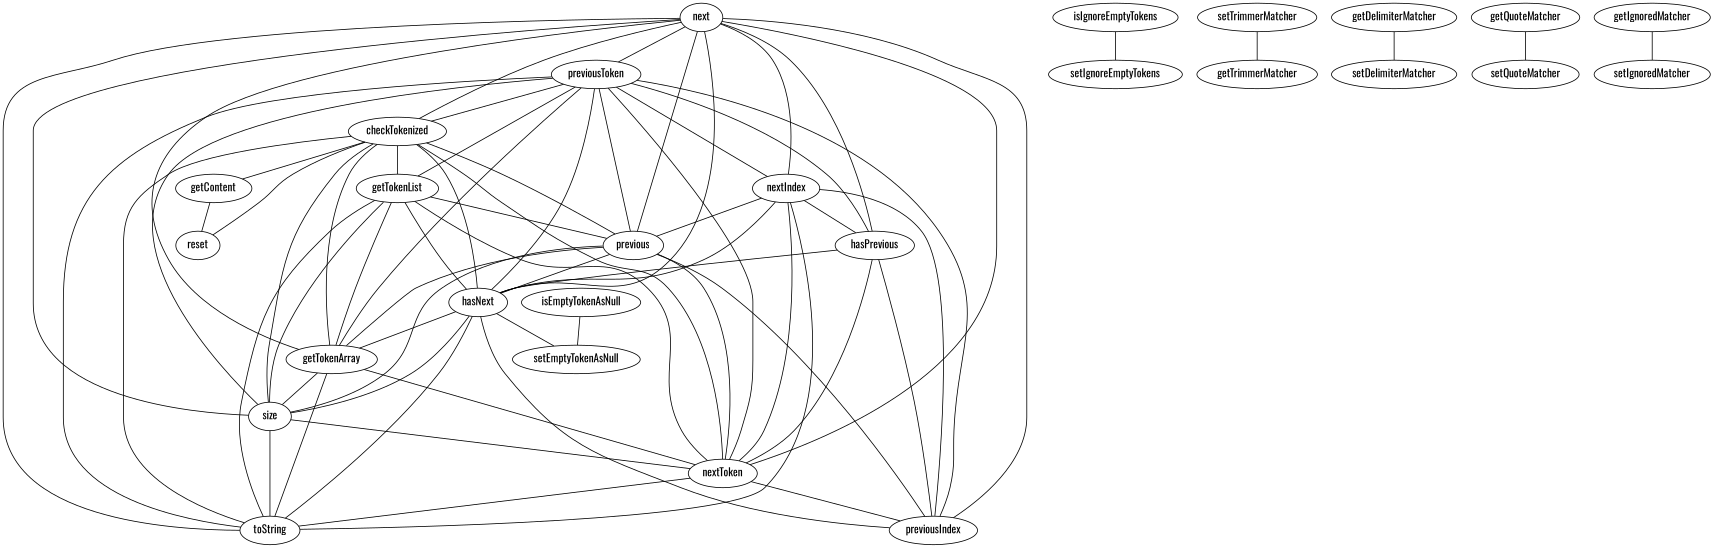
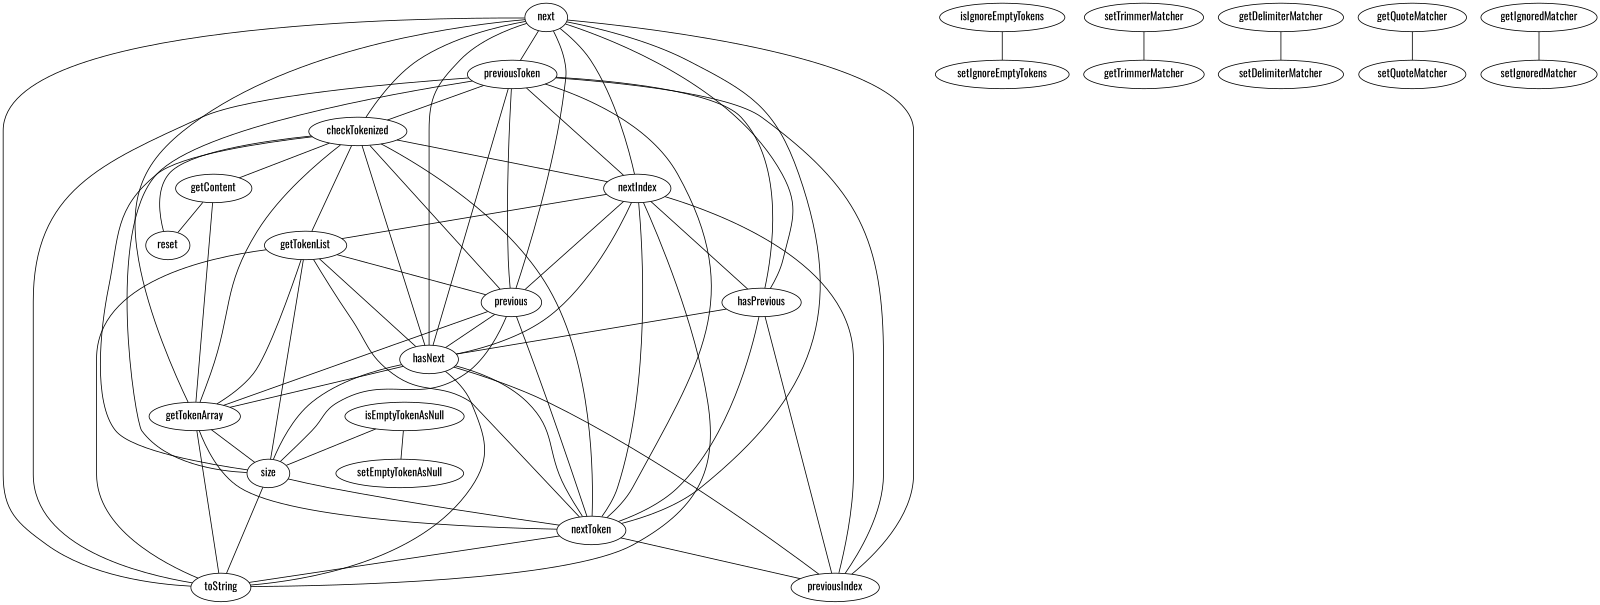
(133, 83) -> (331, 447)
(497, 131) -> (461, 219)
(451, 209) -> (204, 302)
(124, 278) -> (502, 161)
(525, 330) -> (542, 421)
(801, 360) -> none
